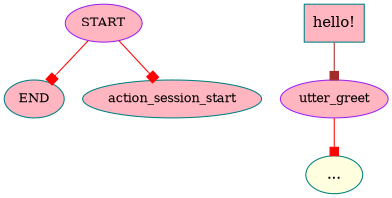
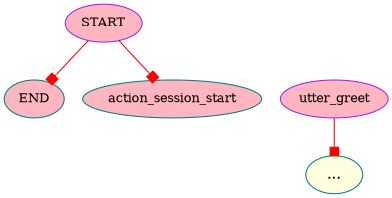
(334, 23) -> none
